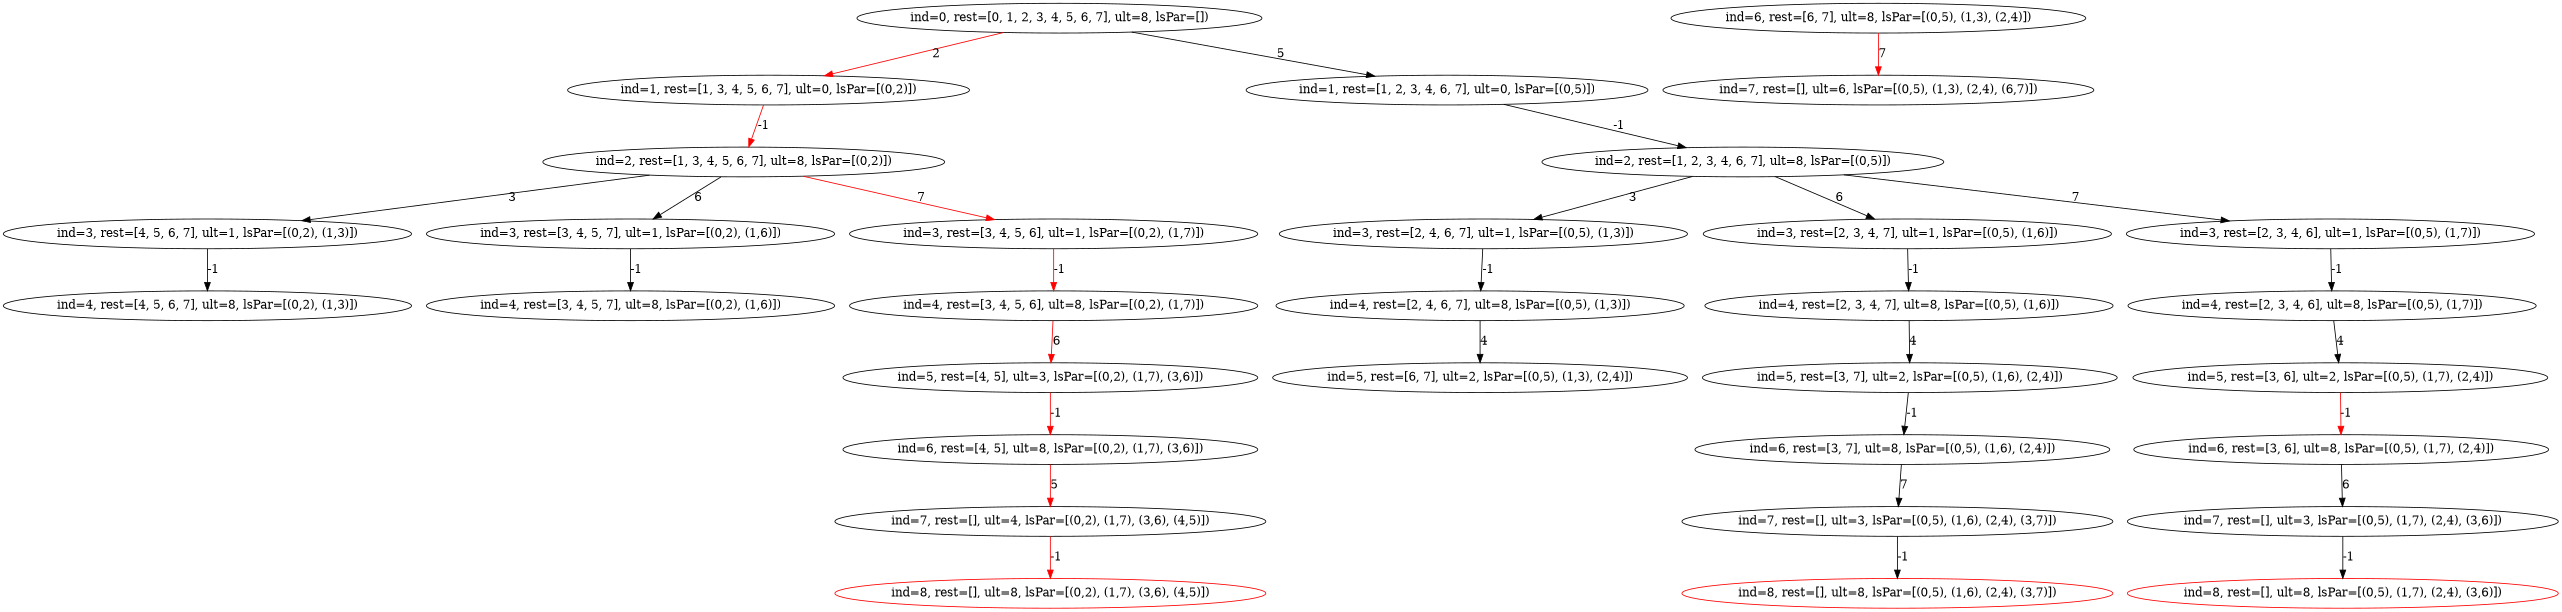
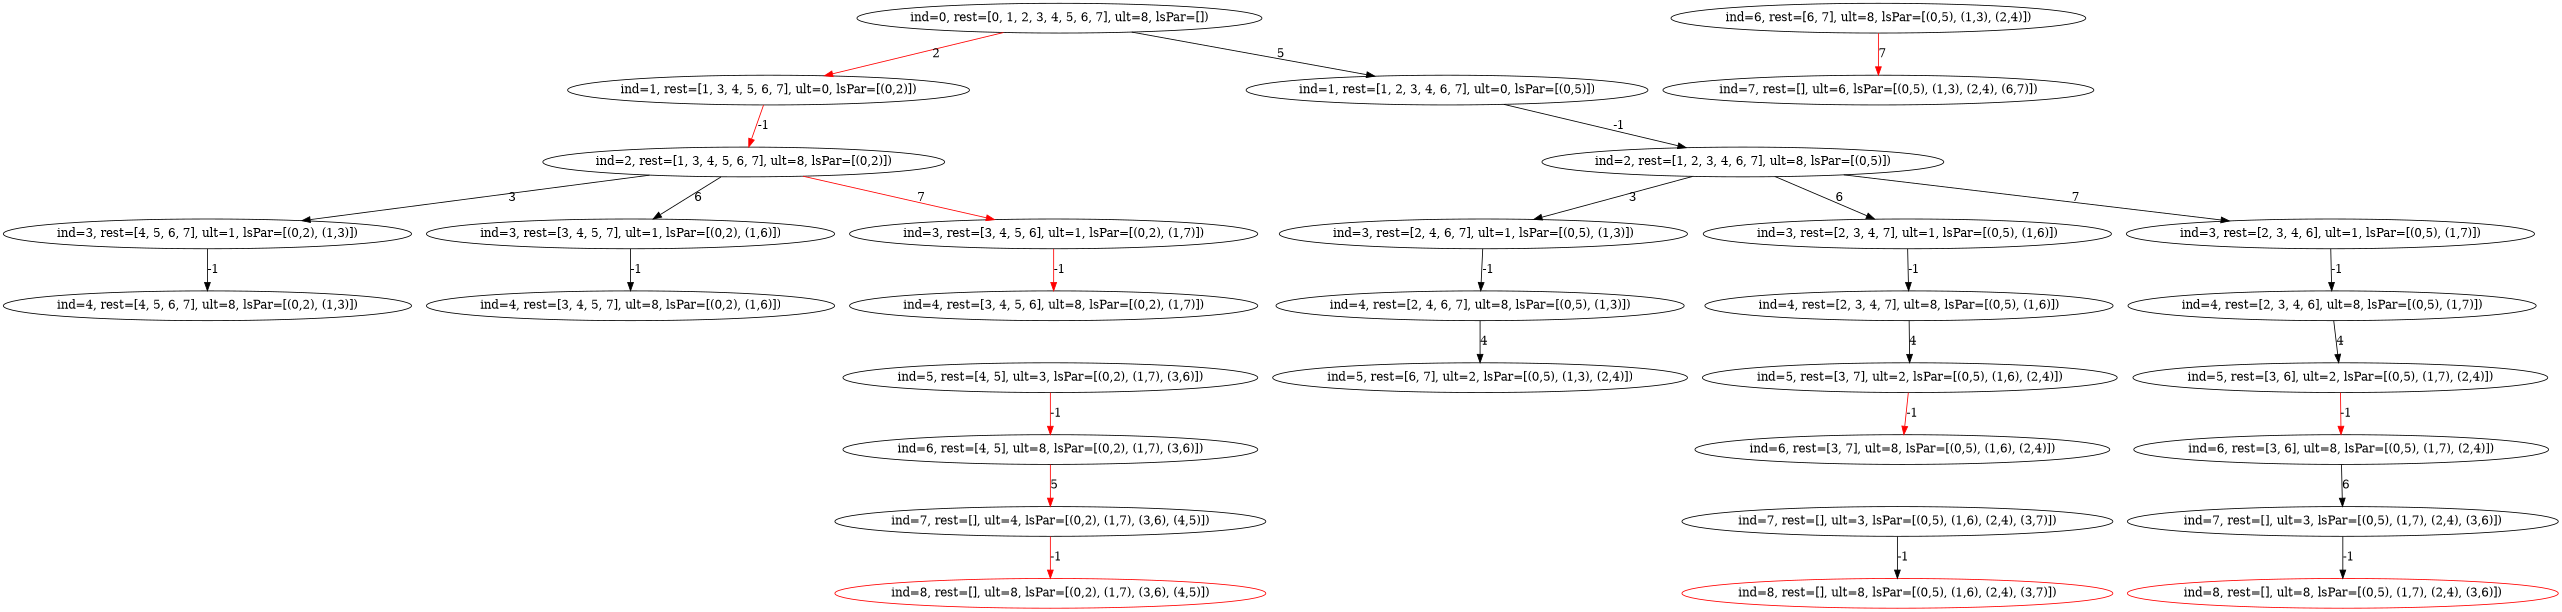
(1052, 338) -> none
(1906, 409) -> (1906, 409)
(1900, 481) -> none
